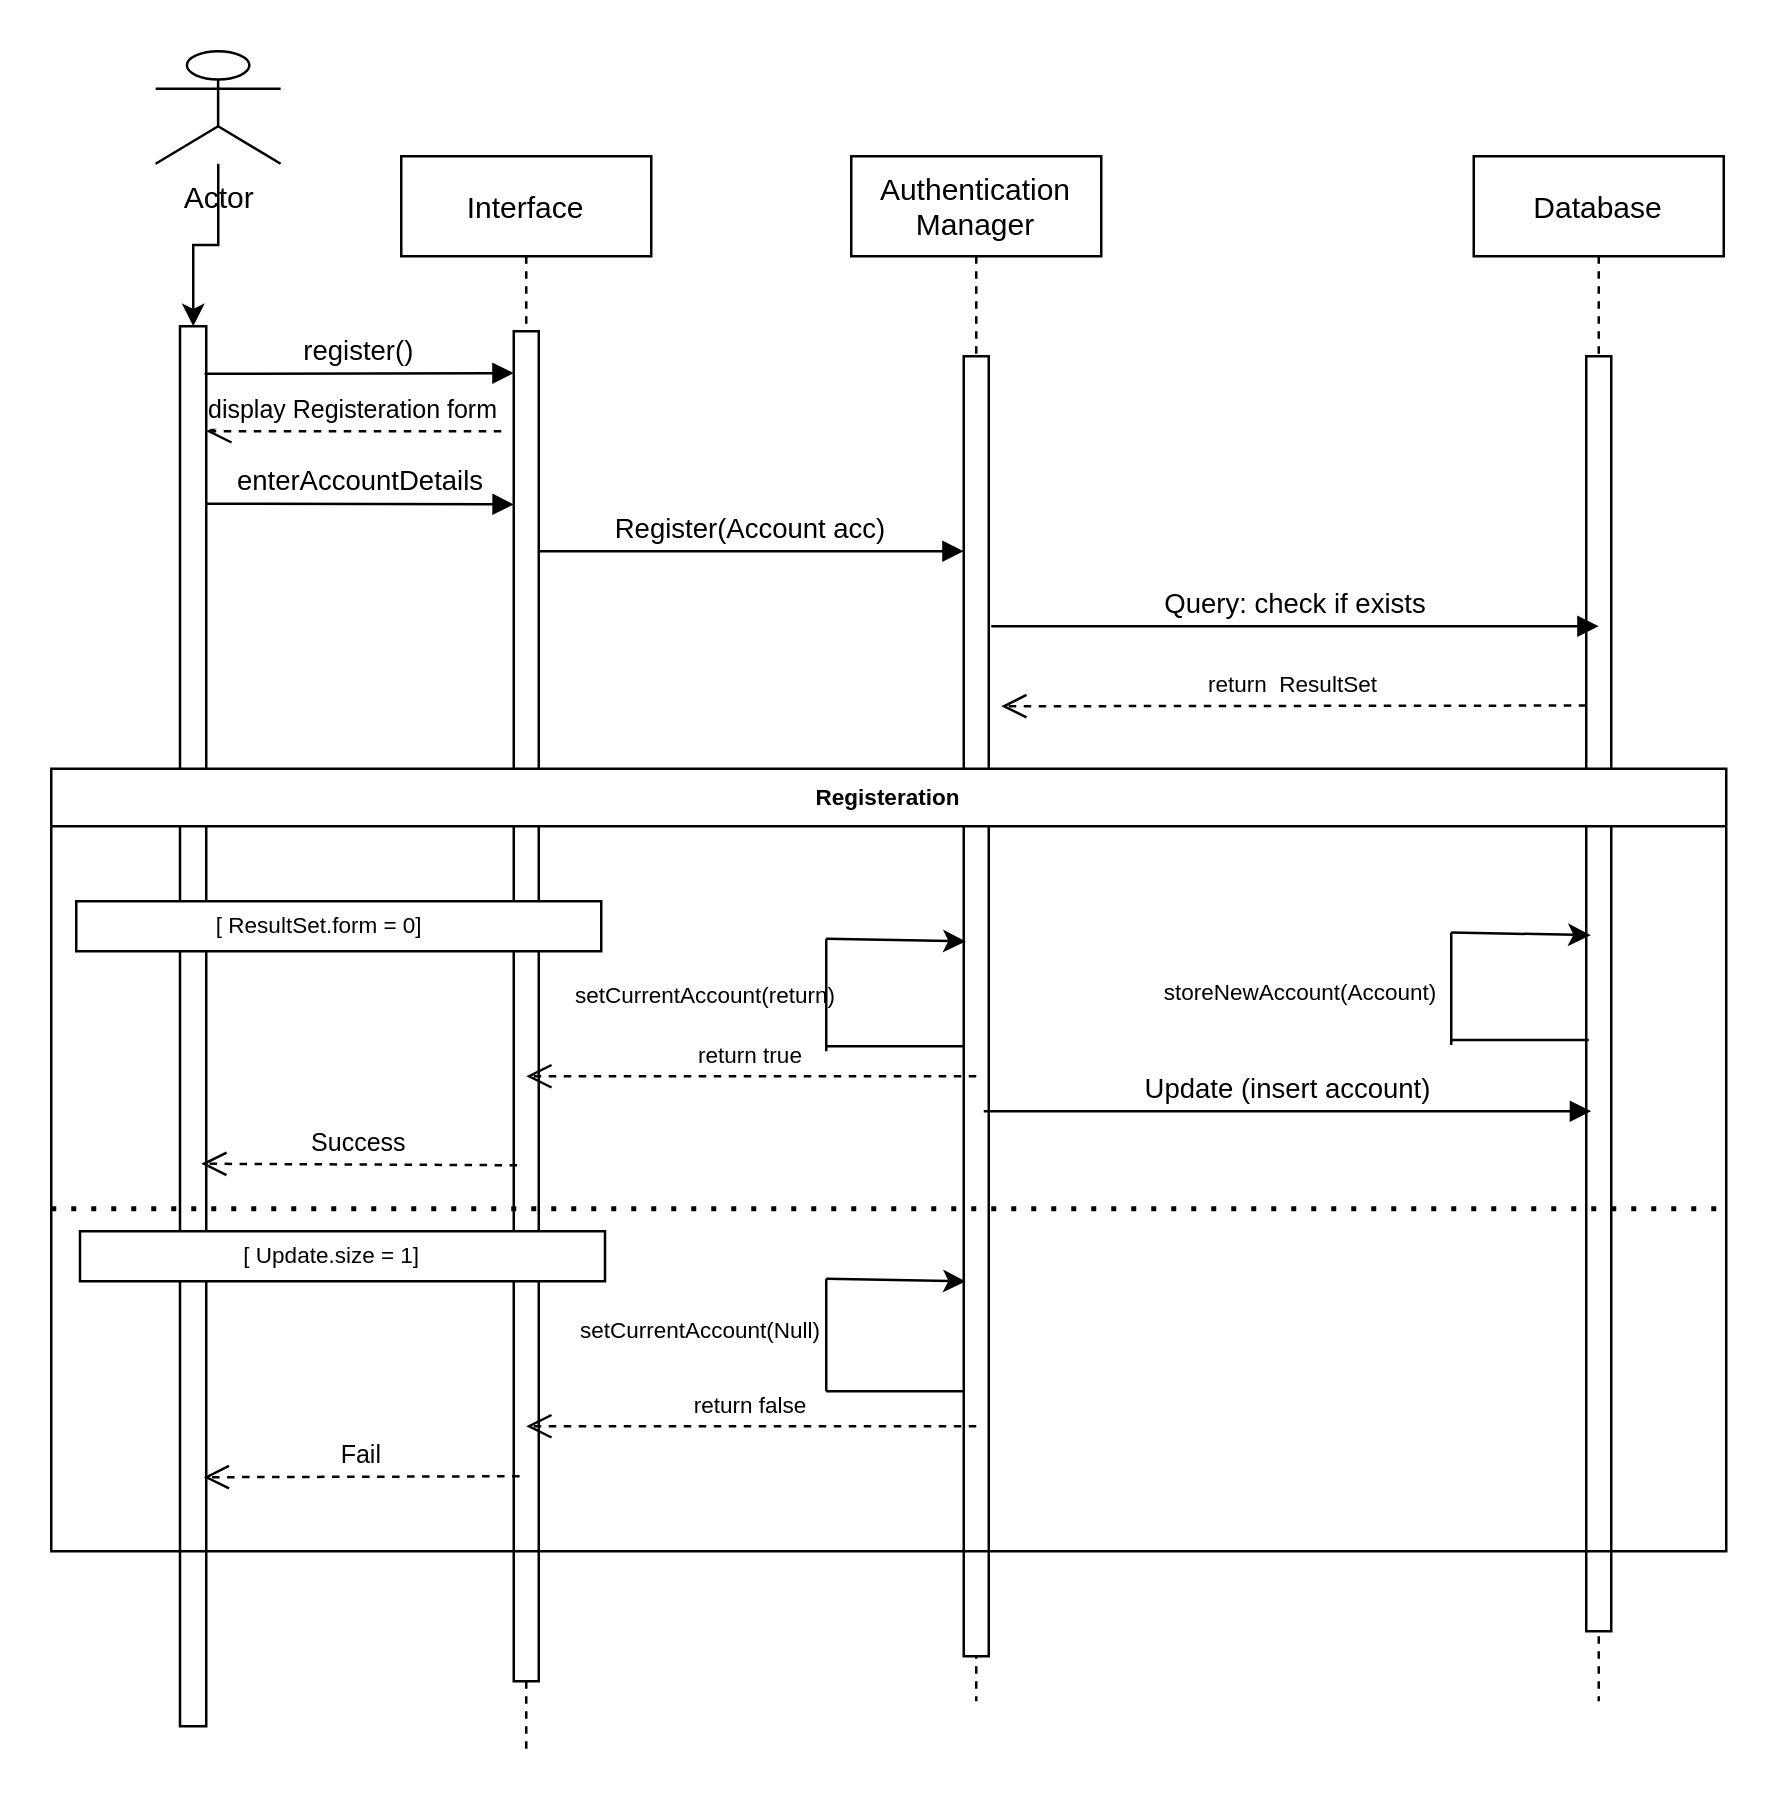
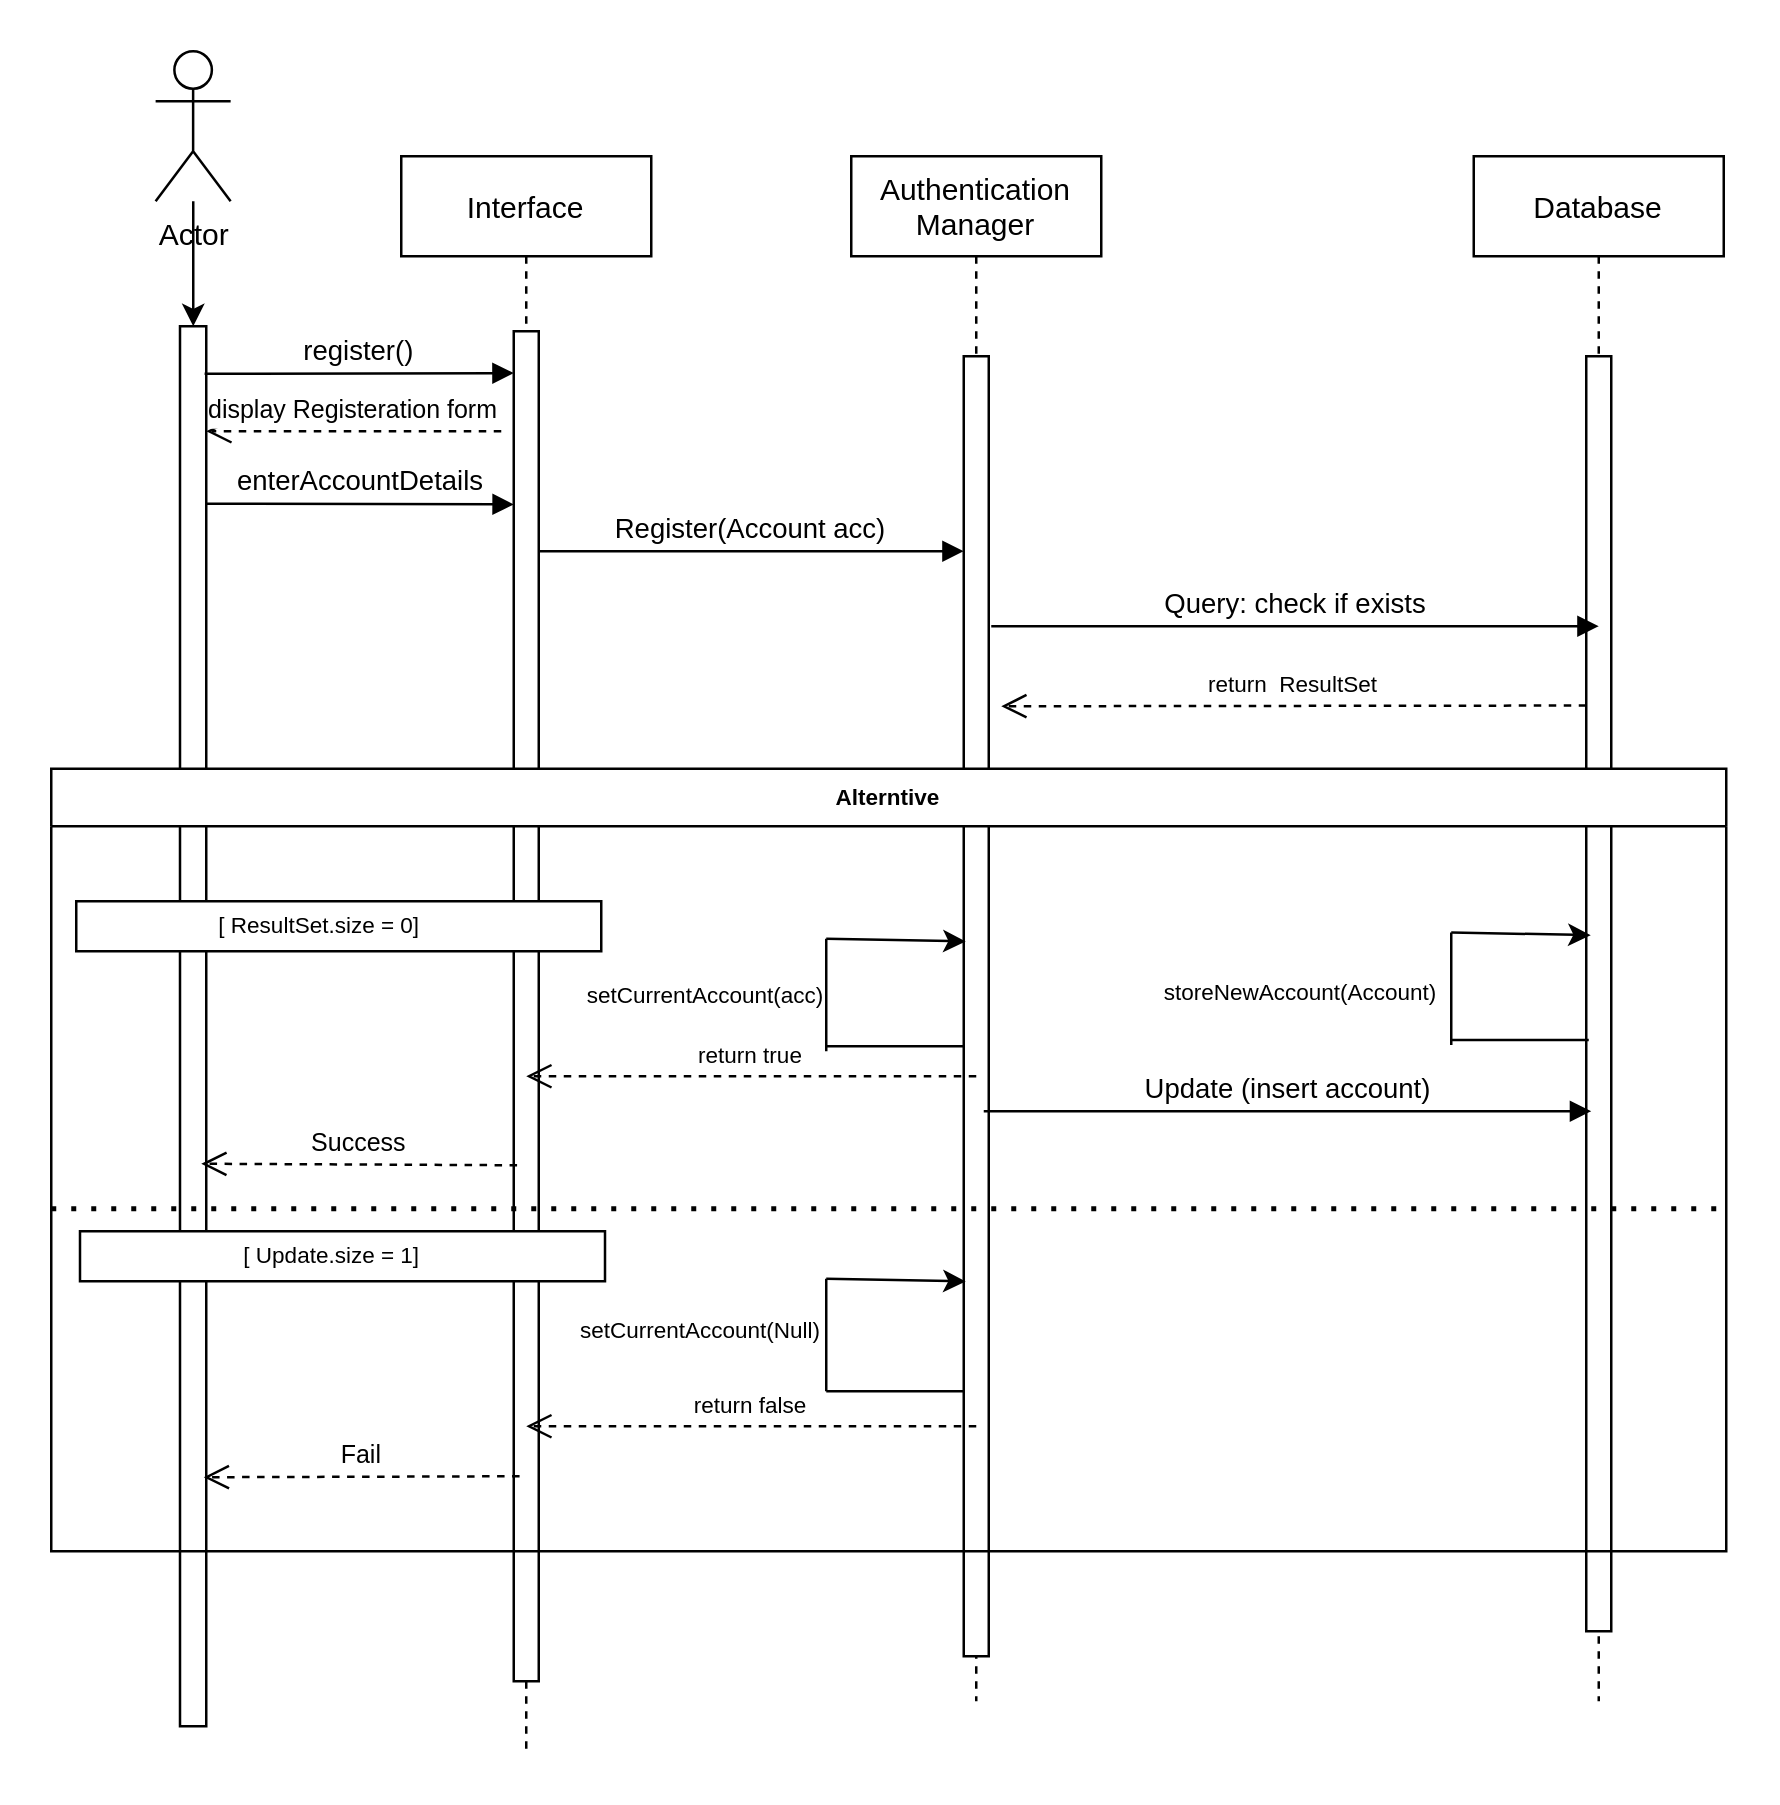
(218, 108) -> (193, 126)
(888, 798) -> (888, 798)
(320, 926) -> (320, 926)
(706, 996) -> (706, 996)
